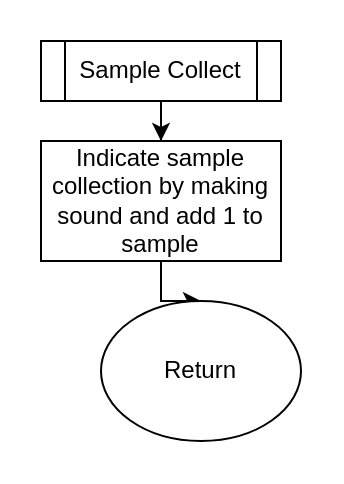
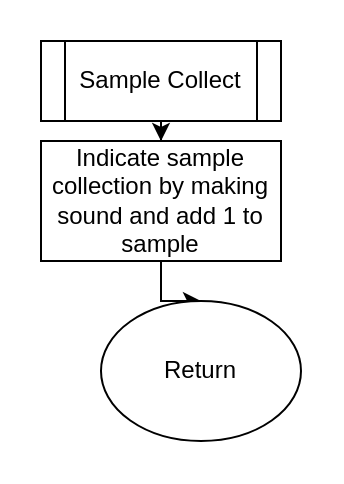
(161, 71) -> (161, 81)
